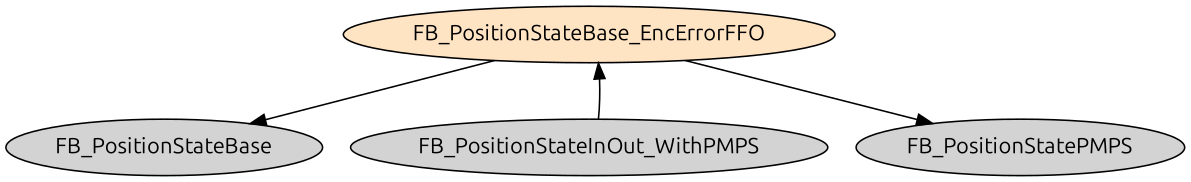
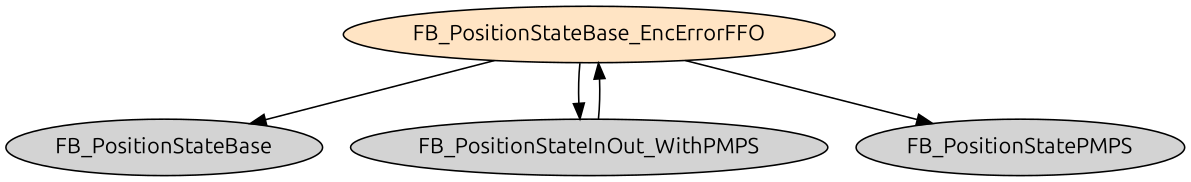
none -> (579, 83)
